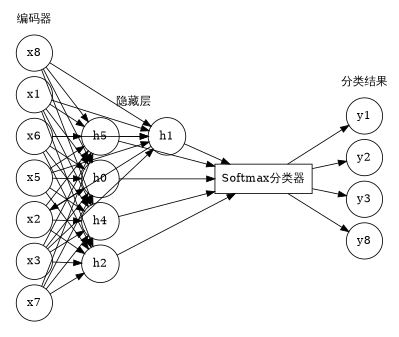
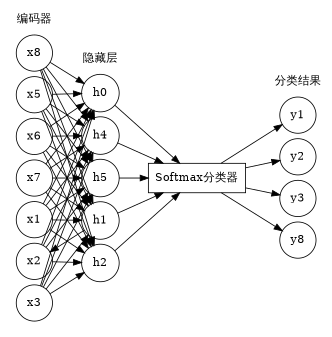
(130, 136) -> (64, 197)
none -> (66, 154)
